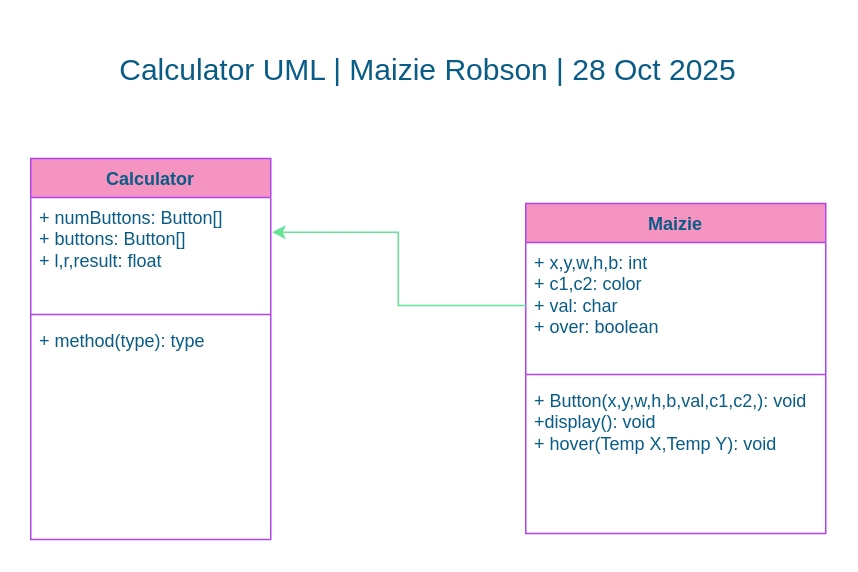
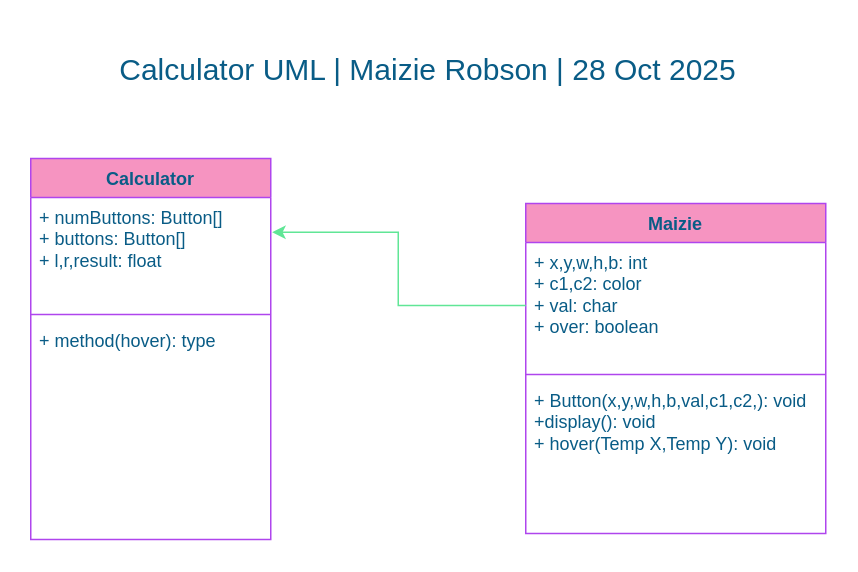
(134, 342) -> (139, 342)
